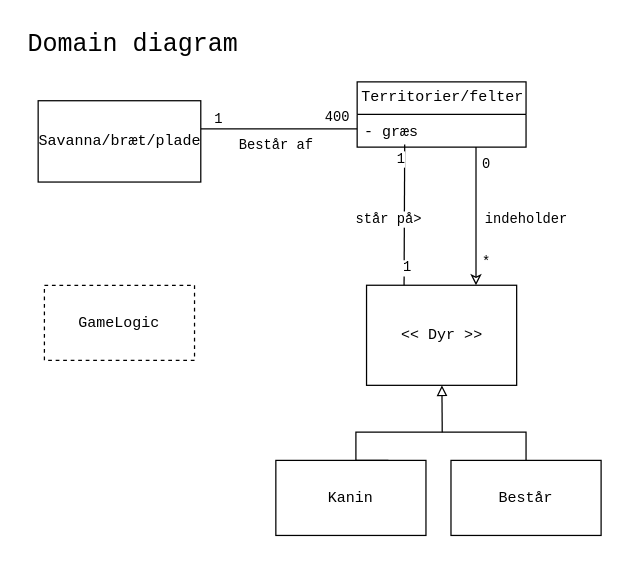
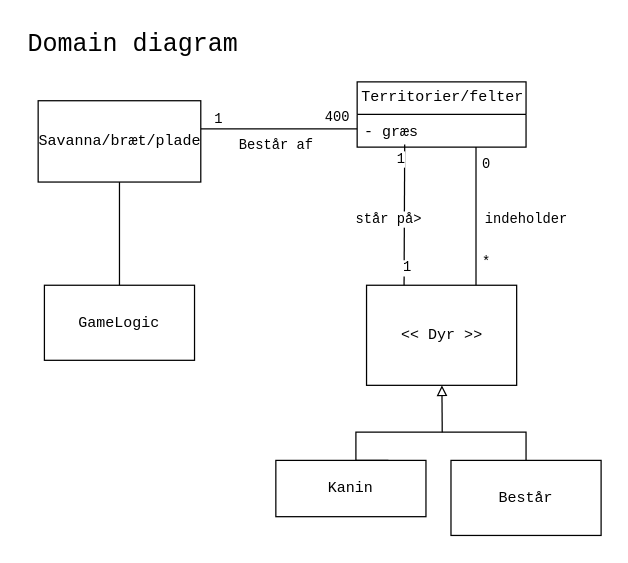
none -> (119, 233)
(476, 275) -> (476, 278)
(119, 323) -> (119, 323)
(351, 498) -> (351, 488)
